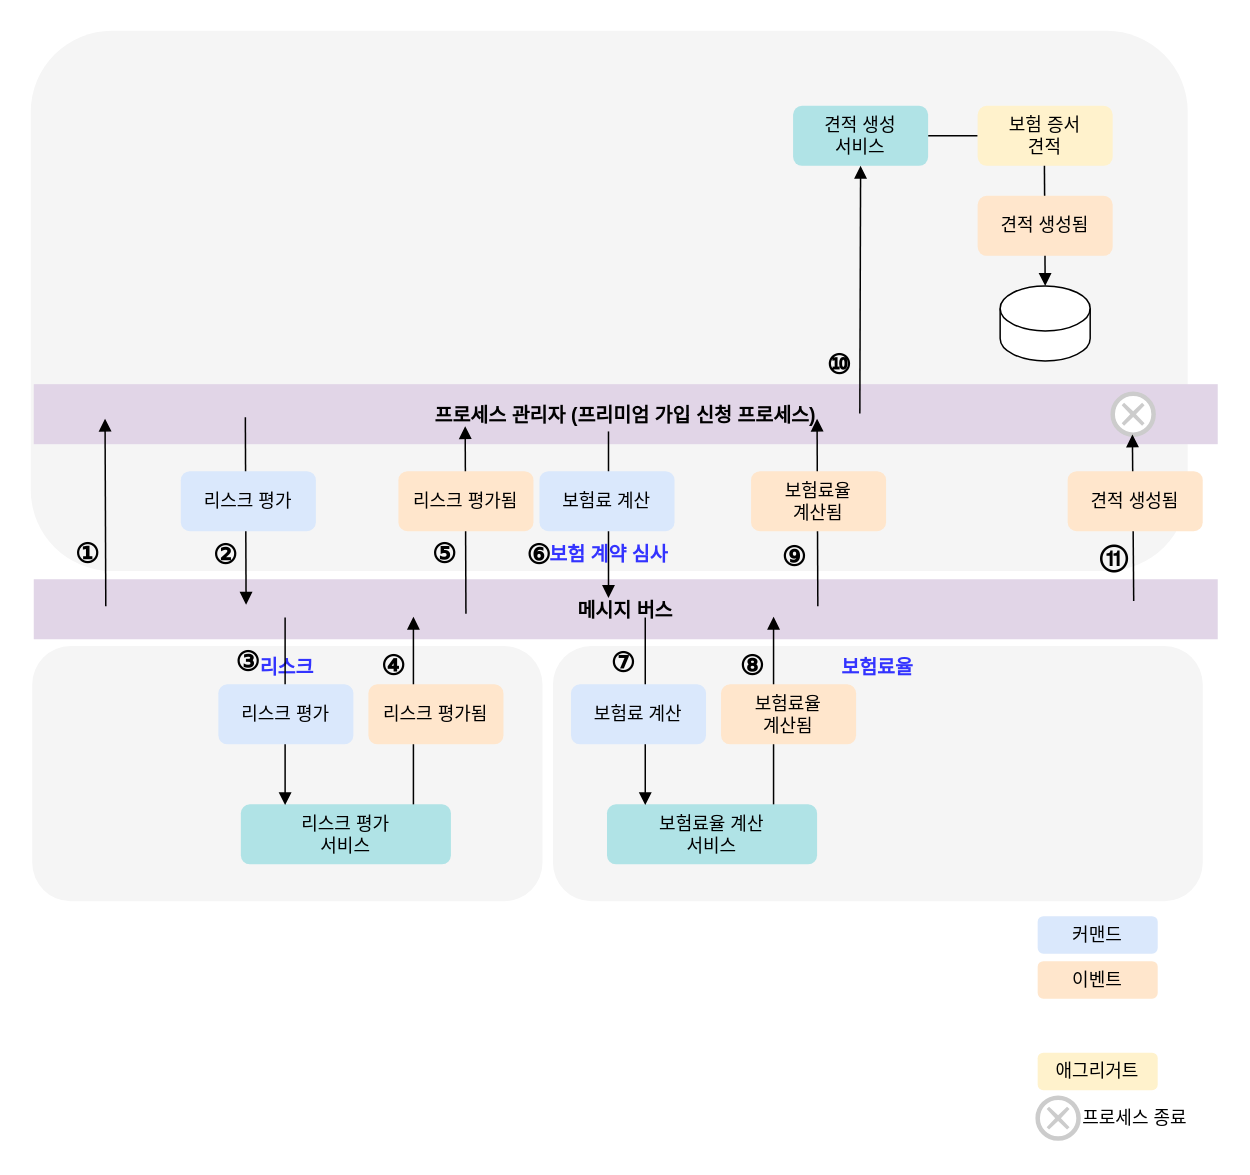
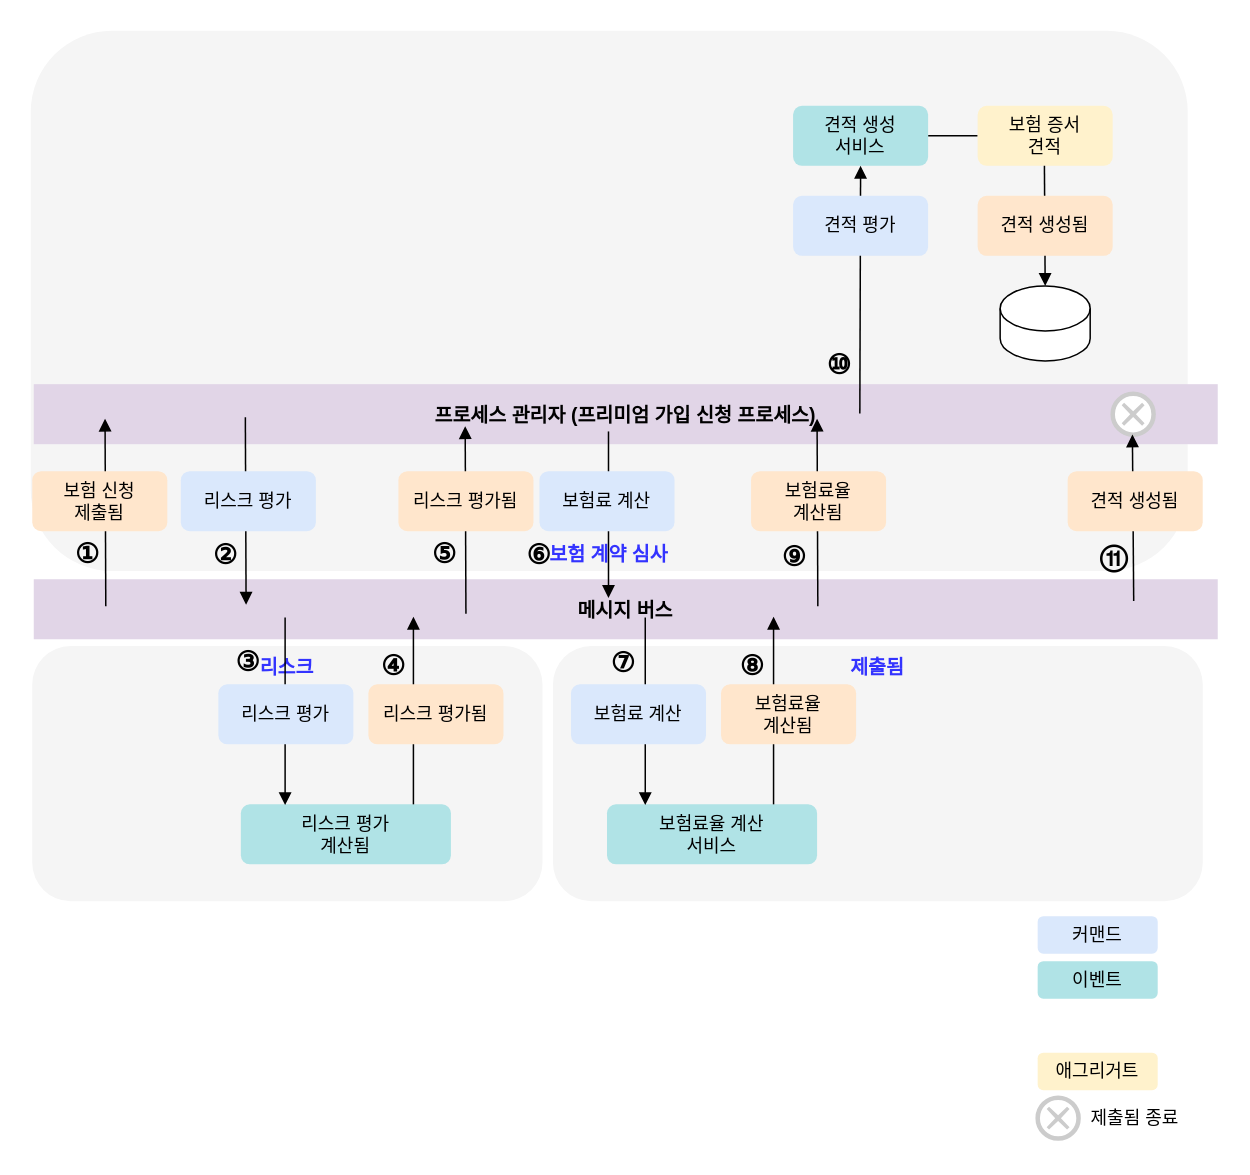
none -> (860, 226)
none -> (100, 501)
(878, 668) -> (878, 668)
(346, 835) -> (346, 835)
(1097, 980) -> (1097, 980)
(1135, 1118) -> (1135, 1118)
